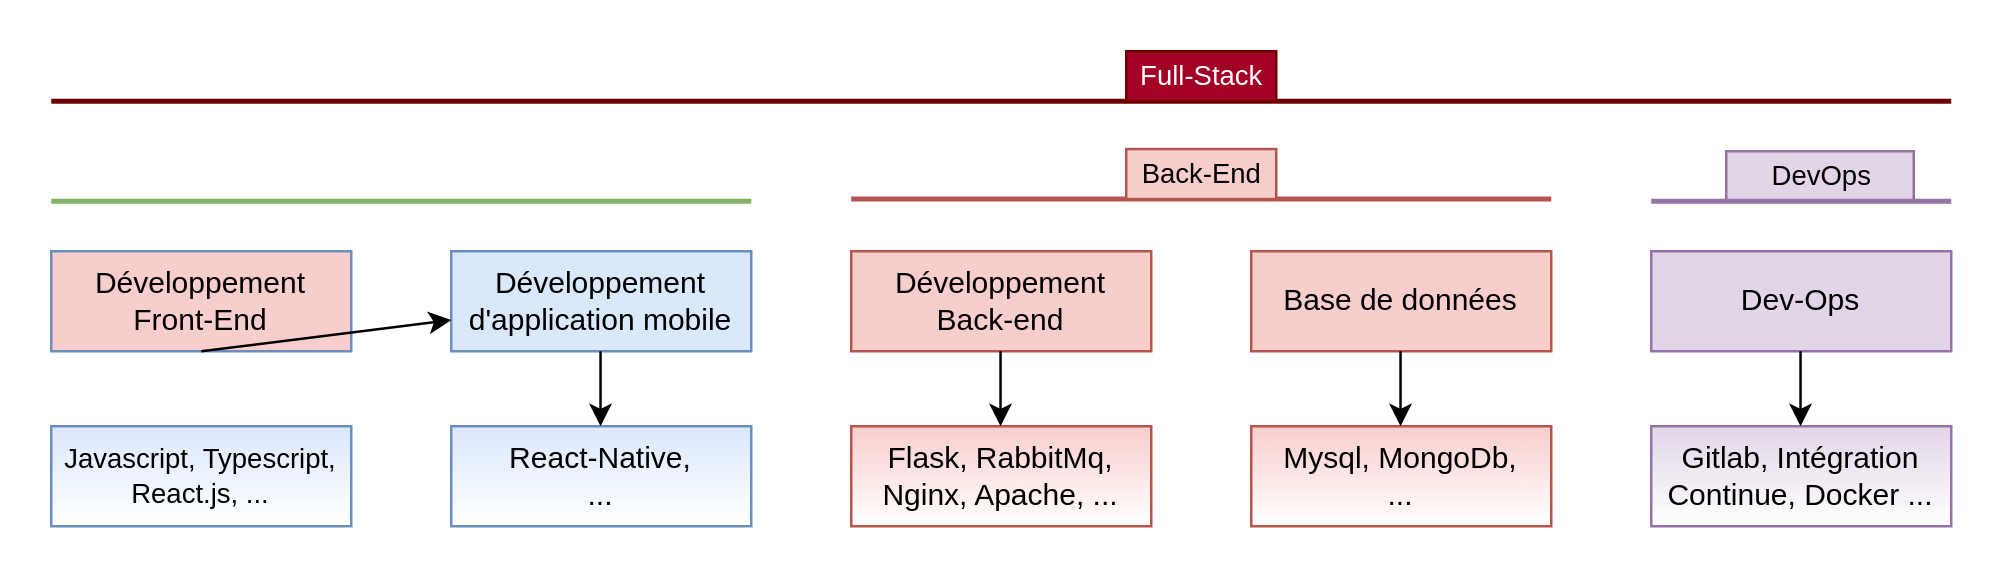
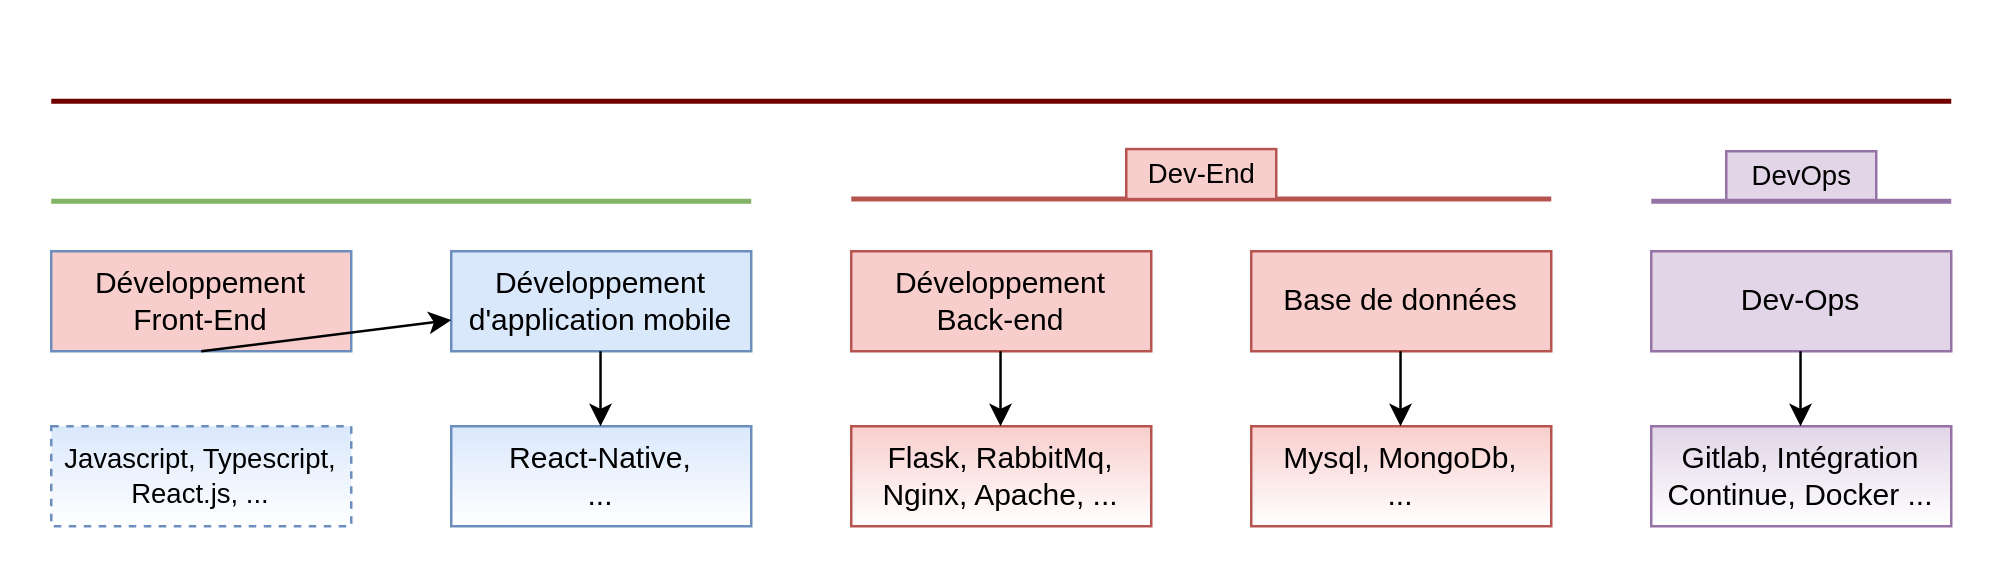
(1201, 76) -> none
(1203, 174) -> (1203, 174)
(1820, 176) -> (1801, 176)
(201, 476) -> (201, 476)
